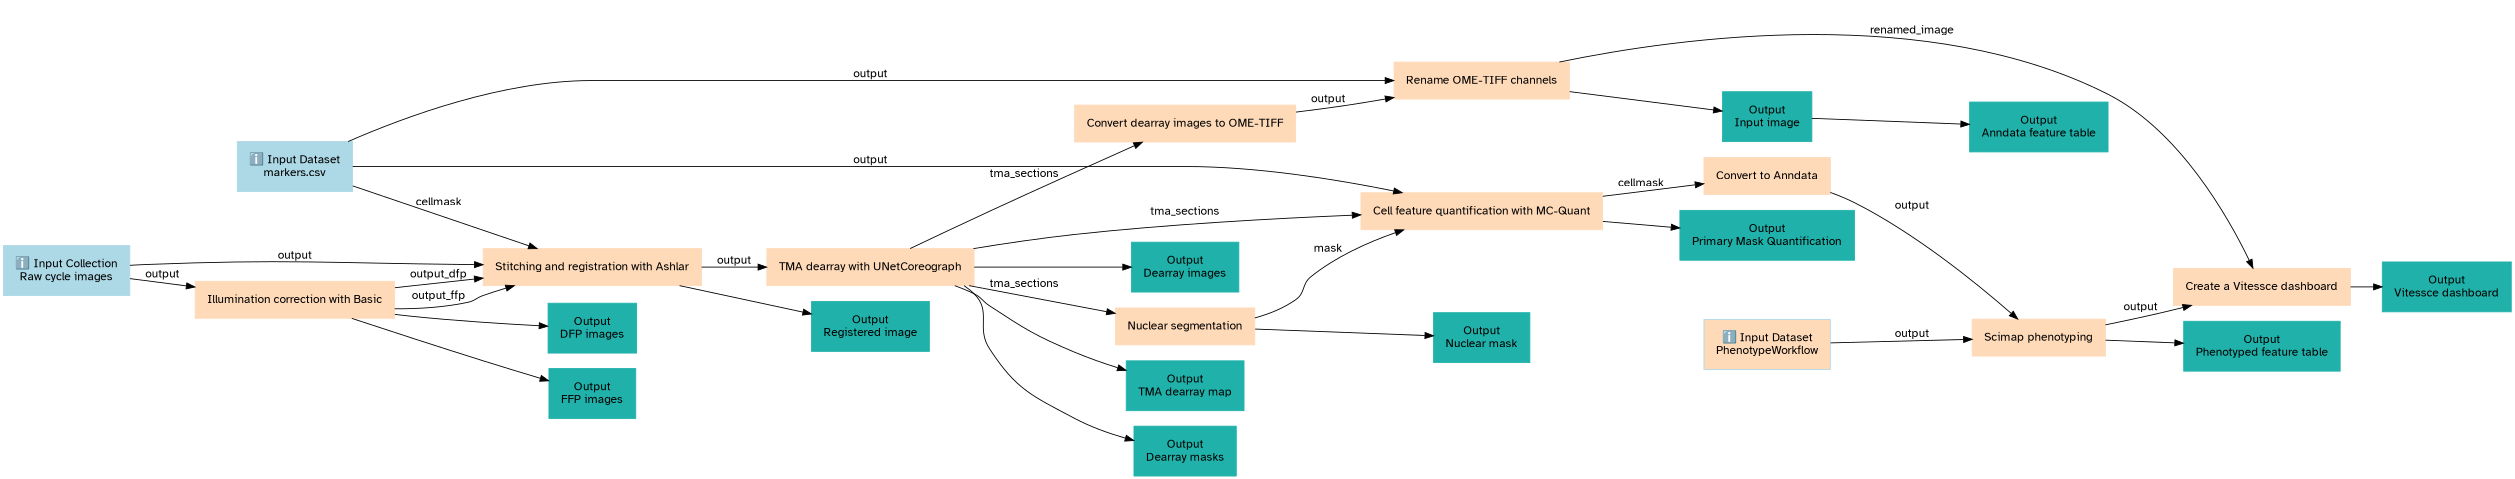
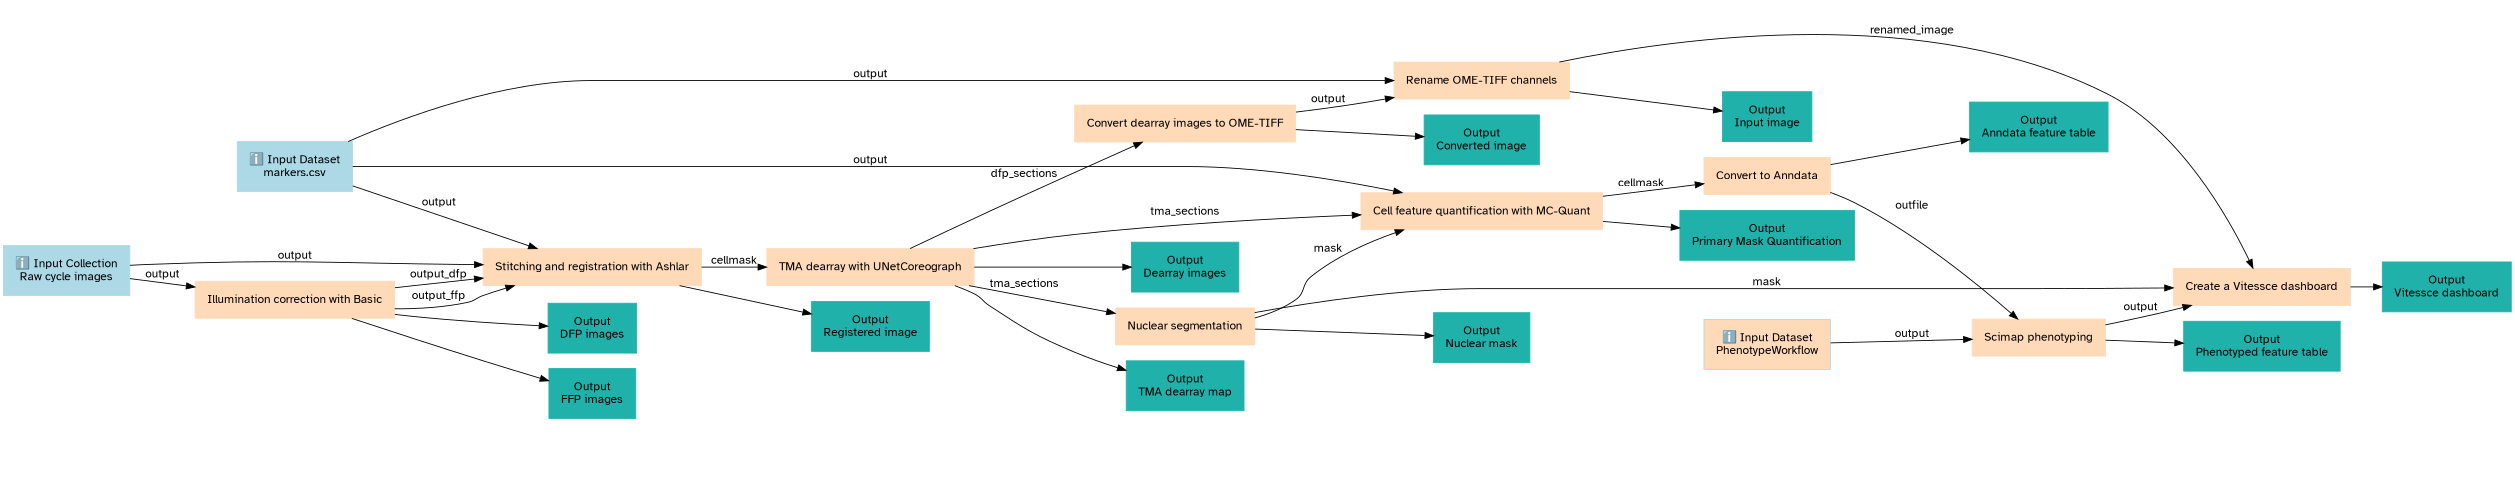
(1886, 121) -> (1896, 153)
none -> (1482, 140)
(1024, 174) -> (1024, 174)
(439, 202) -> (439, 202)
(1912, 206) -> (1912, 206)
(734, 261) -> (734, 261)
none -> (1709, 289)
(1185, 451) -> none
